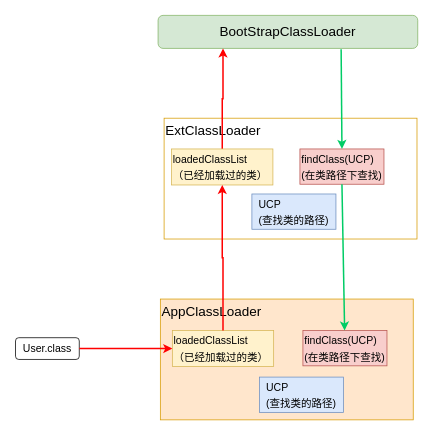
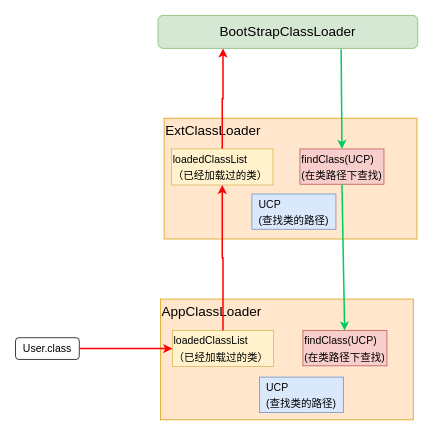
(290, 179) -> (290, 179)
